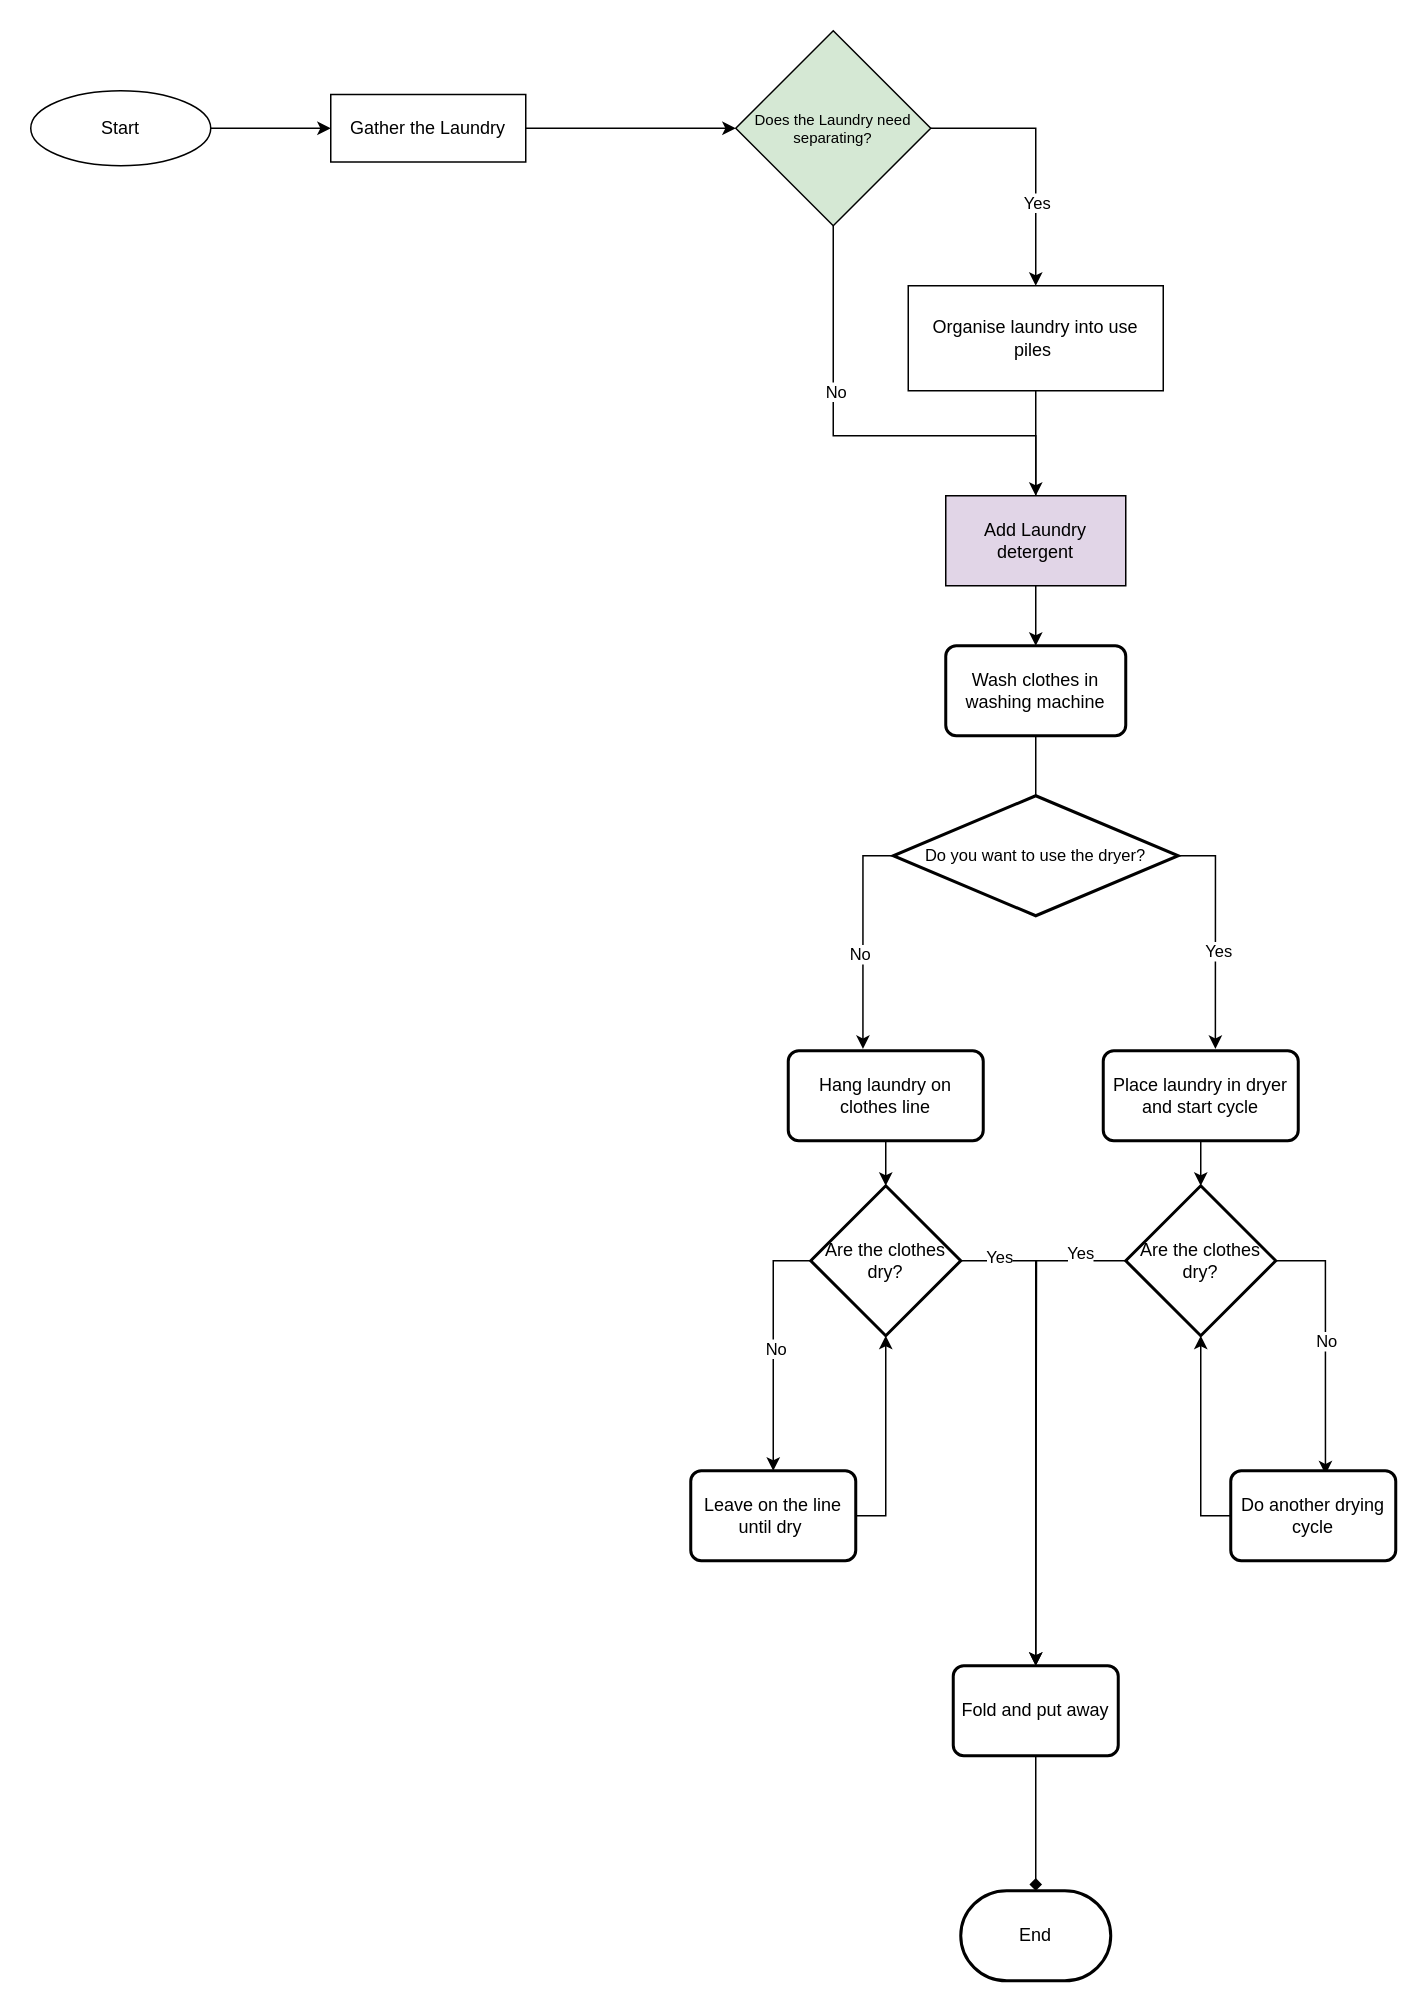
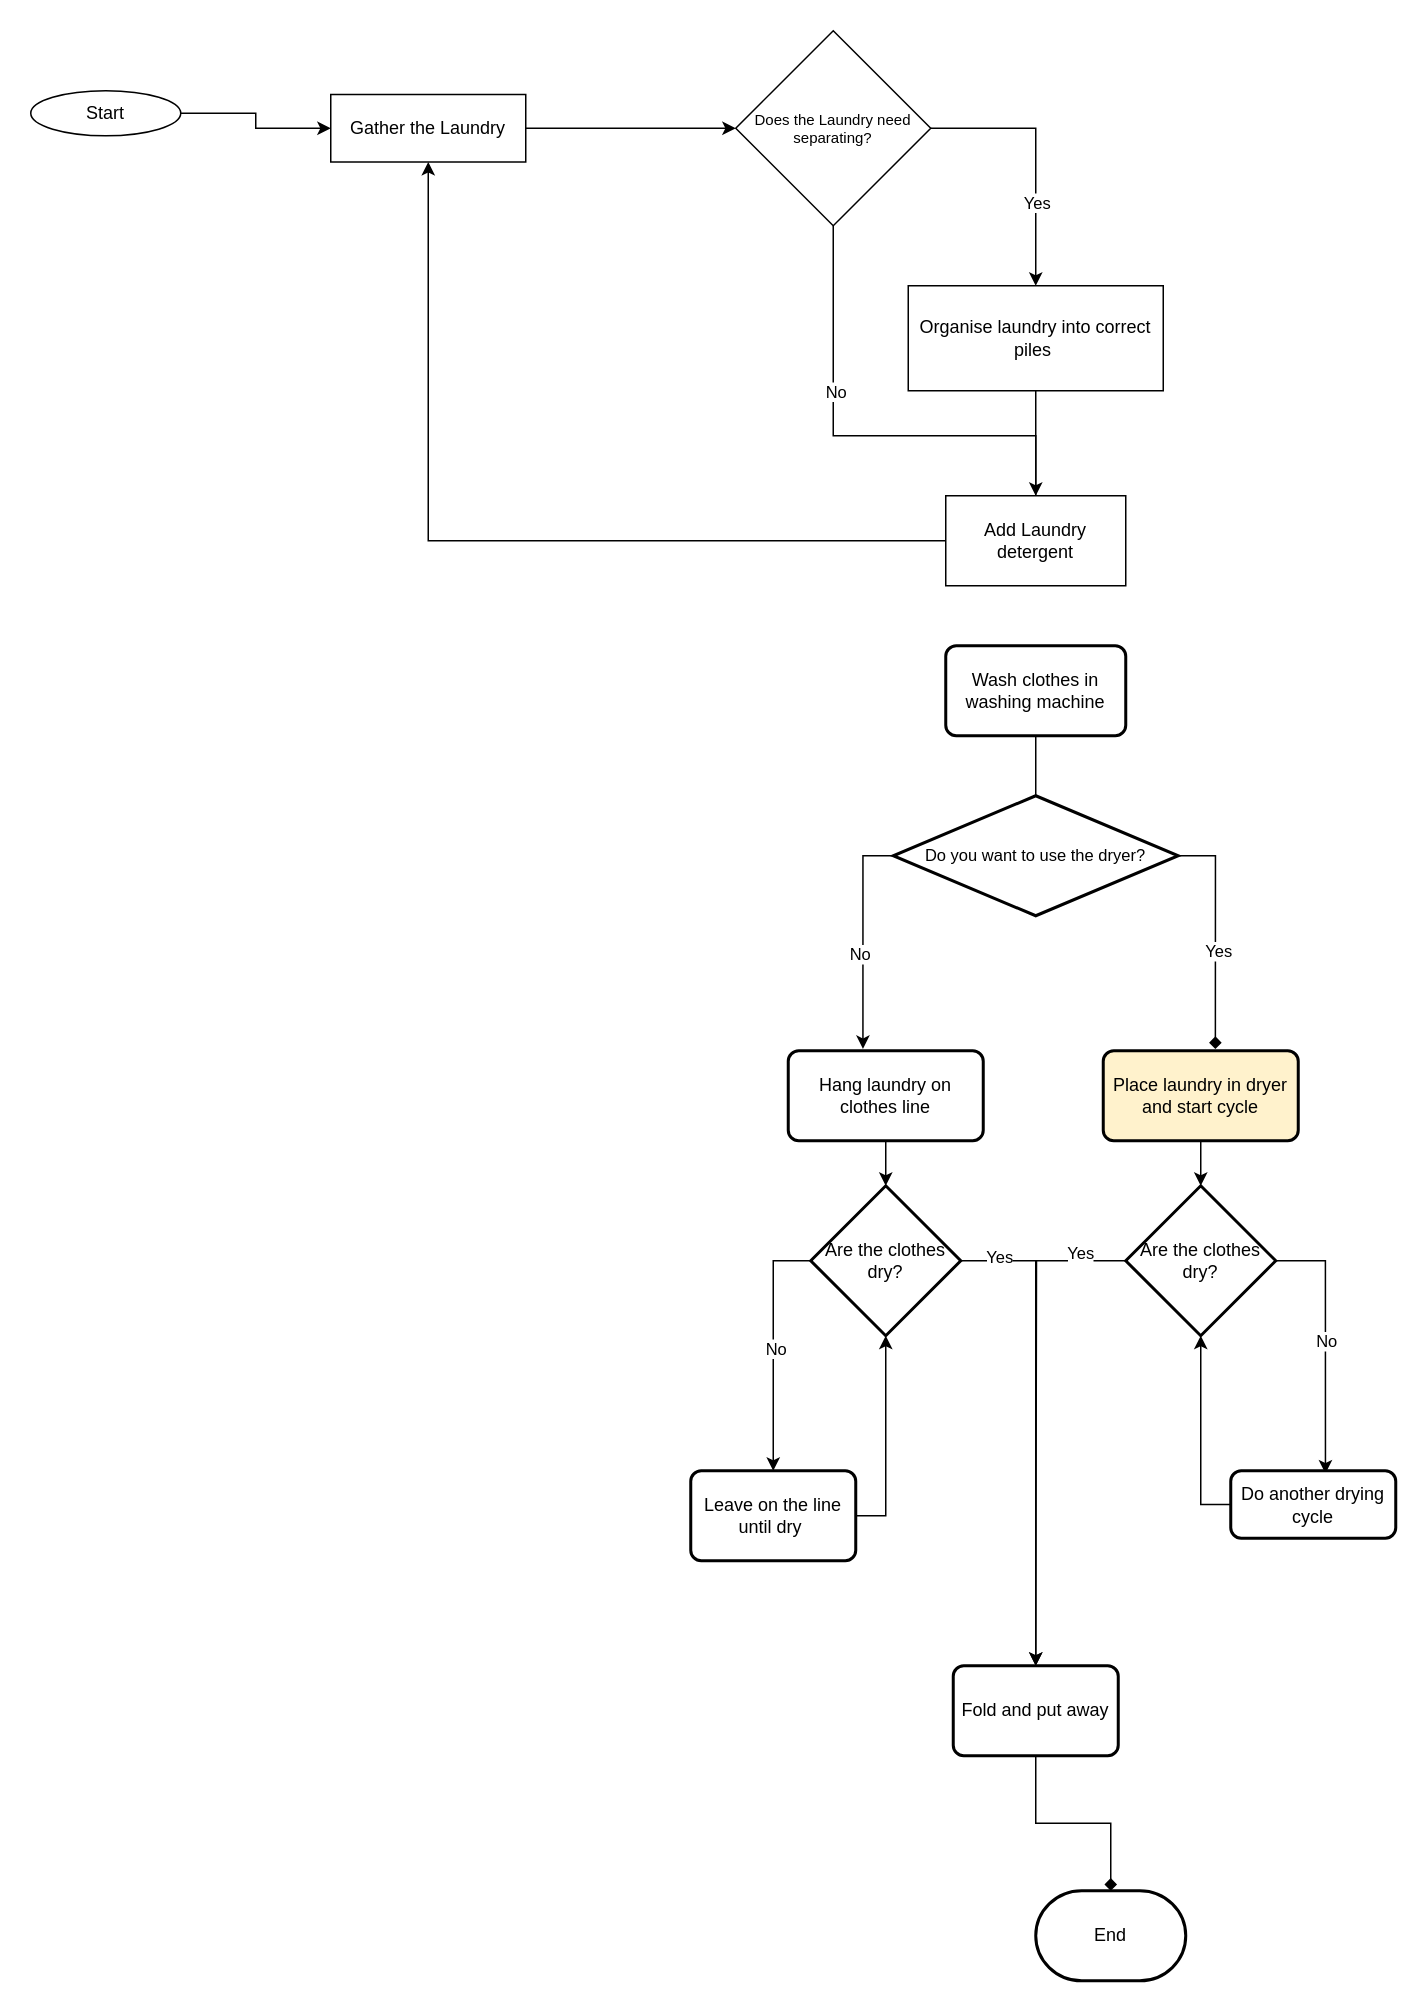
(121, 128) -> (106, 113)
(833, 128) -> (833, 128)
(1036, 338) -> (1036, 338)
(1036, 541) -> (1036, 541)
(1036, 611) -> (502, 541)
(1215, 1037) -> (1215, 1036)
(1201, 1096) -> (1201, 1096)
(1313, 1516) -> (1313, 1505)
(1036, 1936) -> (1111, 1936)
